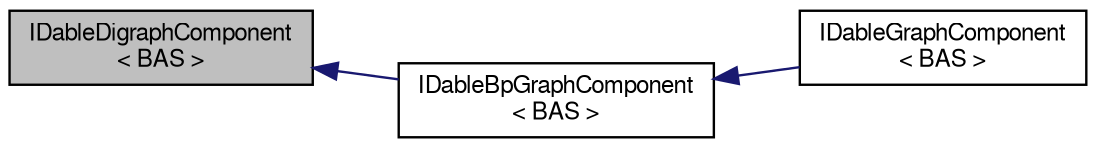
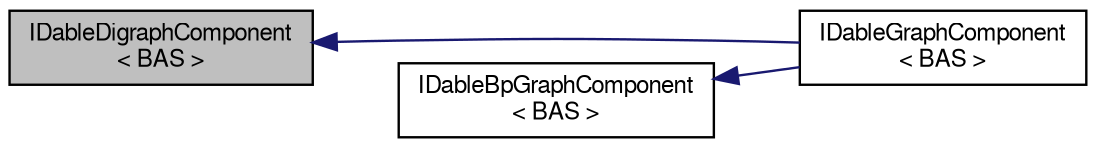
(368, 75) -> (568, 39)
